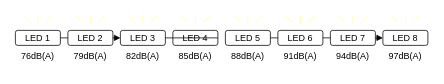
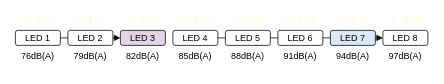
(143, 38) -> (143, 38)
(192, 38) -> (221, 38)
(353, 38) -> (353, 38)
